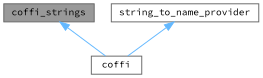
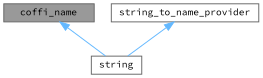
(49, 13) -> (49, 13)
(117, 65) -> (117, 65)
